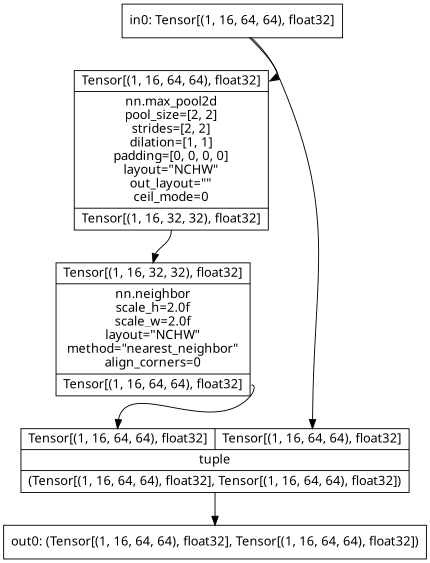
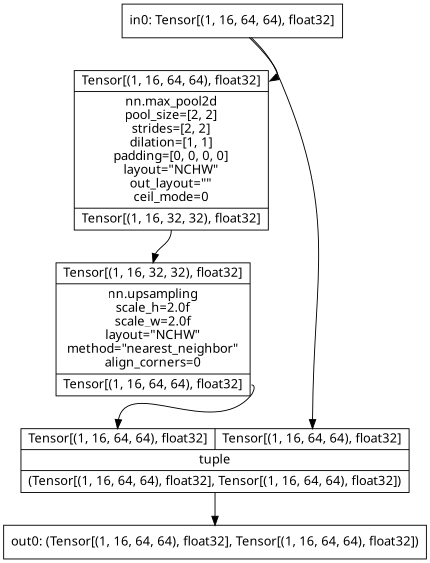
(153, 294) -> (153, 294)
